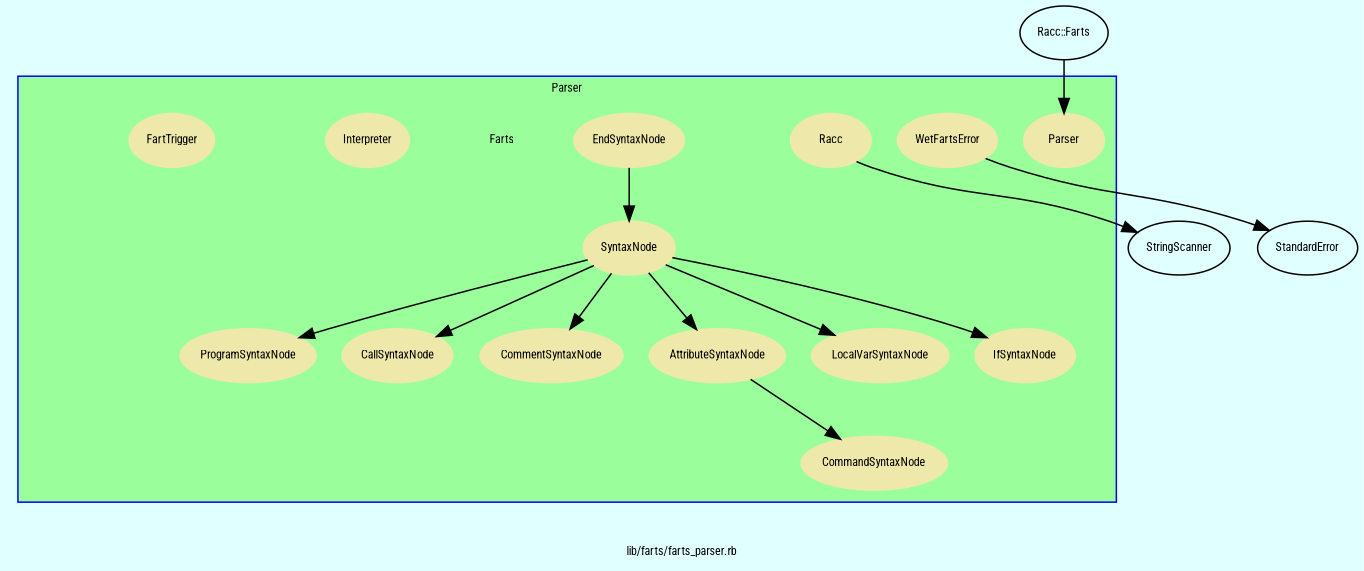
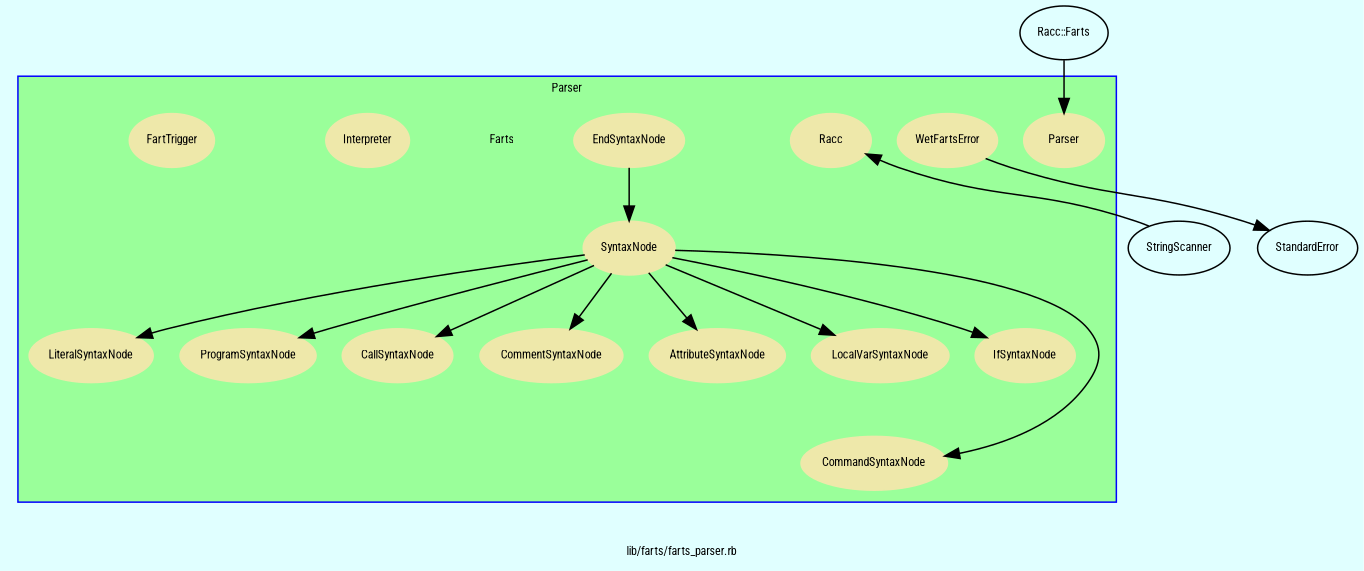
(990, 195) -> (1014, 194)
none -> (91, 356)
(789, 405) -> (991, 284)
